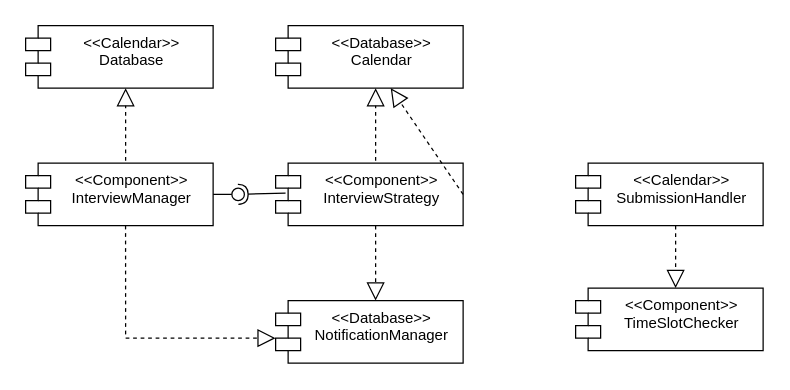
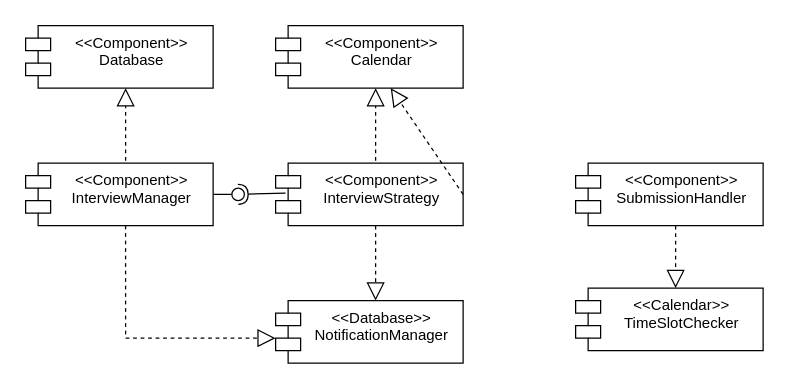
(132, 52) -> (132, 52)
(382, 52) -> (382, 52)
(682, 190) -> (682, 190)
(682, 315) -> (682, 315)
